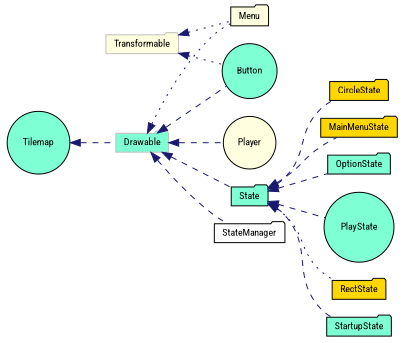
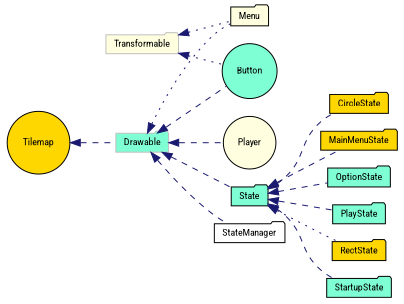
(39, 143) -> (39, 143)
(359, 227) -> (359, 214)
